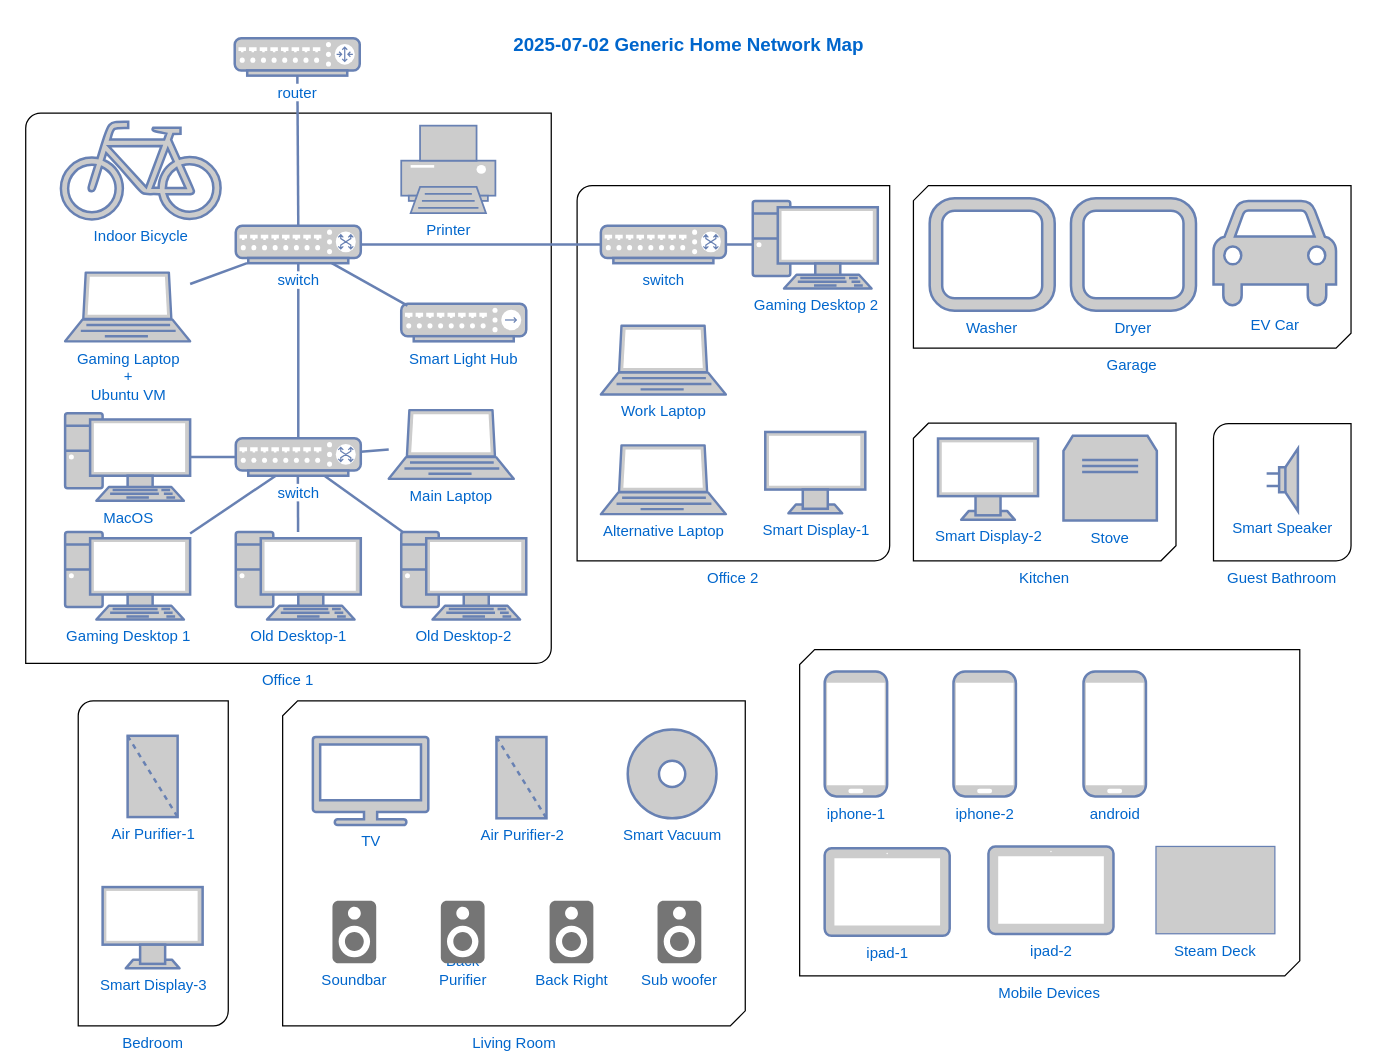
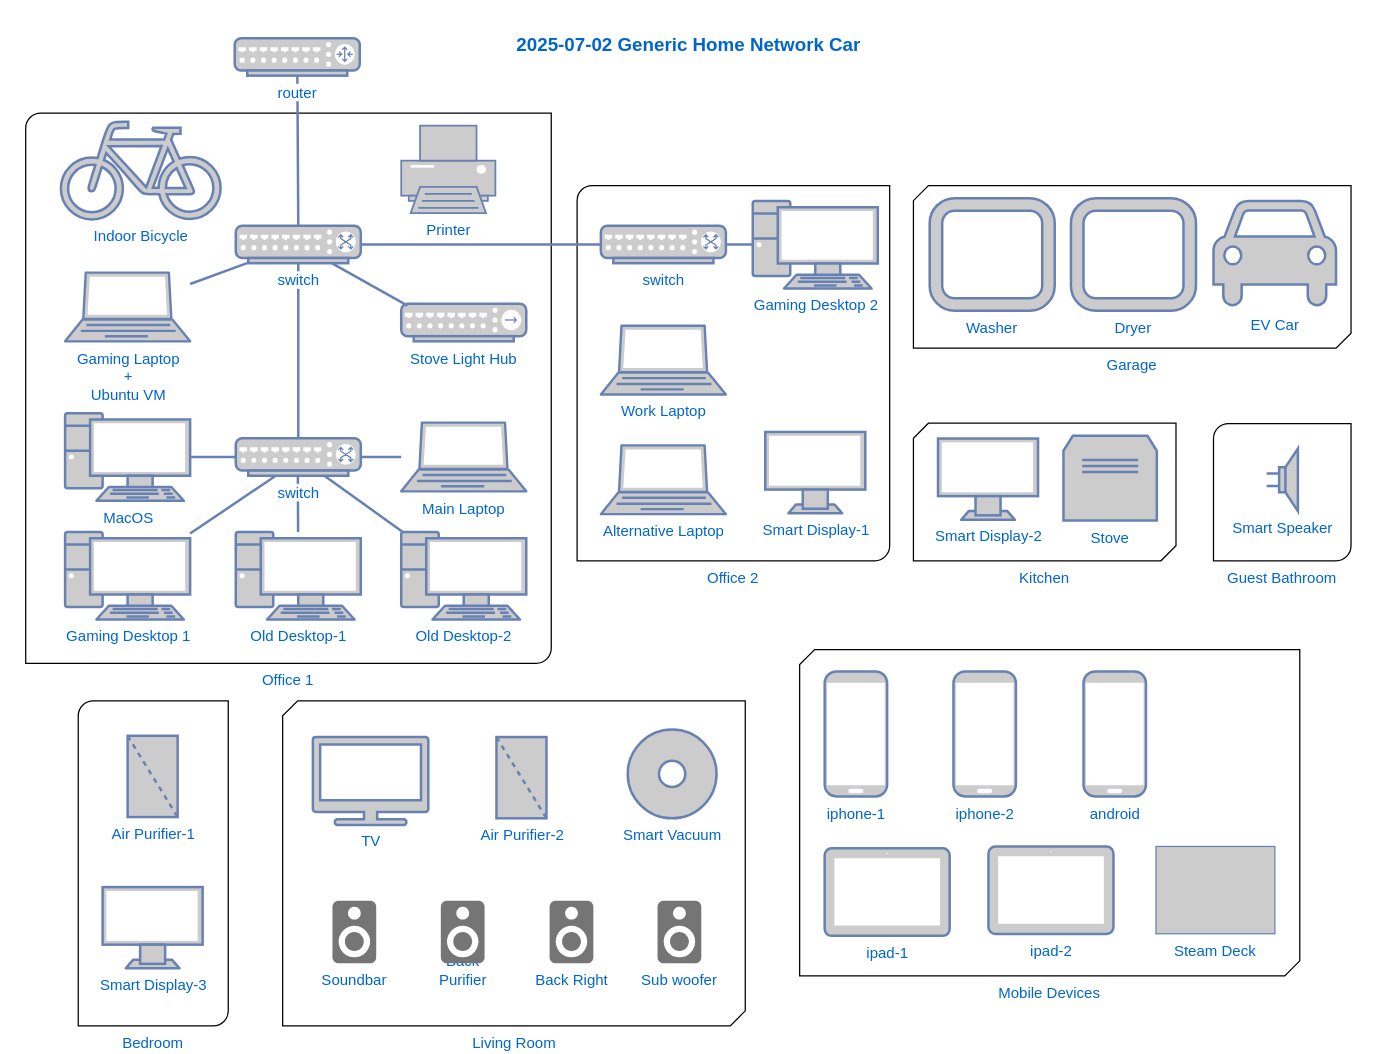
(689, 44) -> (689, 44)
(464, 360) -> (464, 360)
(451, 444) -> (464, 457)
